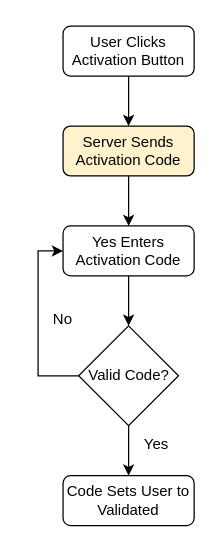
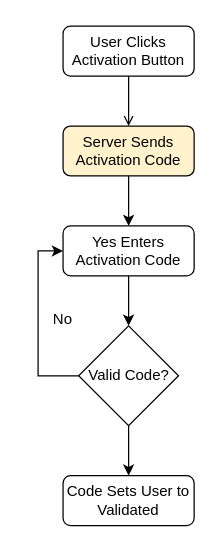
(129, 116) -> (129, 118)
(157, 444) -> none
